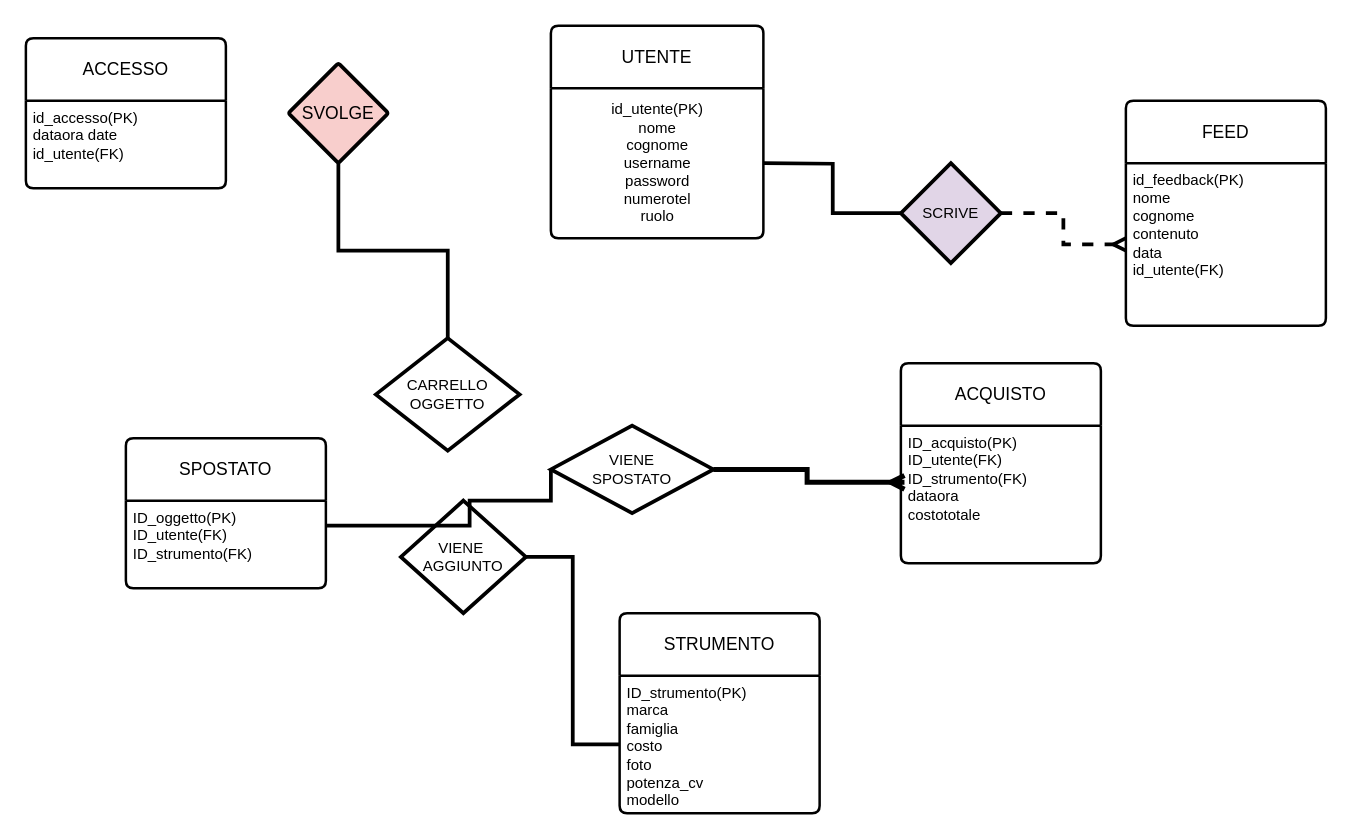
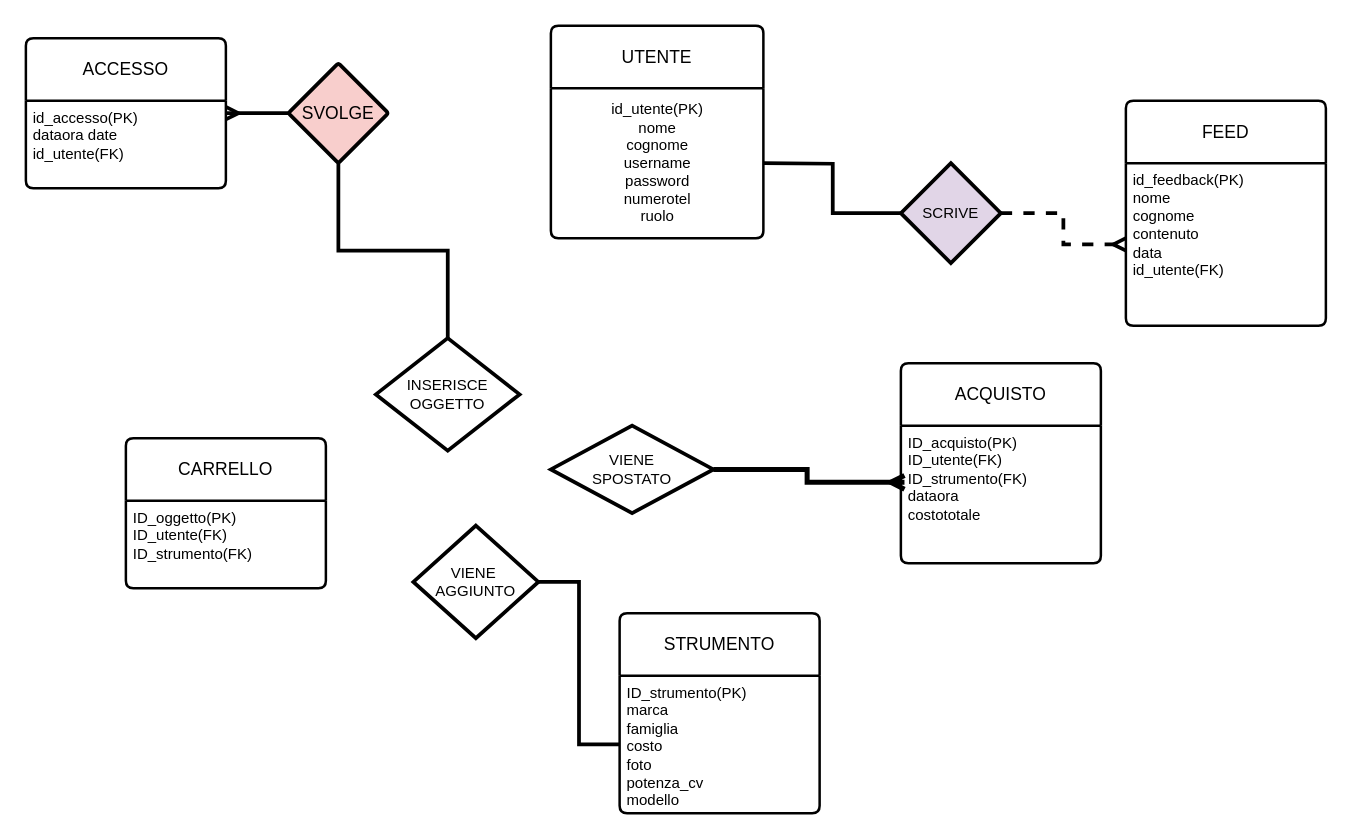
none -> (257, 113)
(448, 394) -> (448, 394)
(226, 469) -> (226, 469)
(466, 526) -> none
(463, 557) -> (476, 582)
